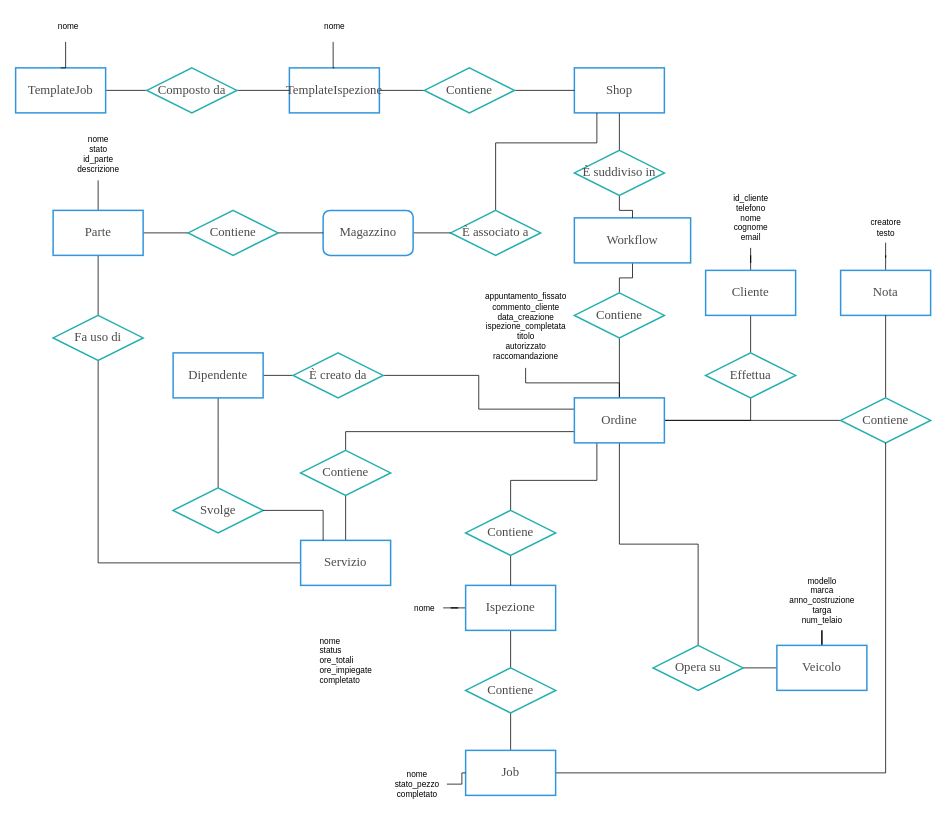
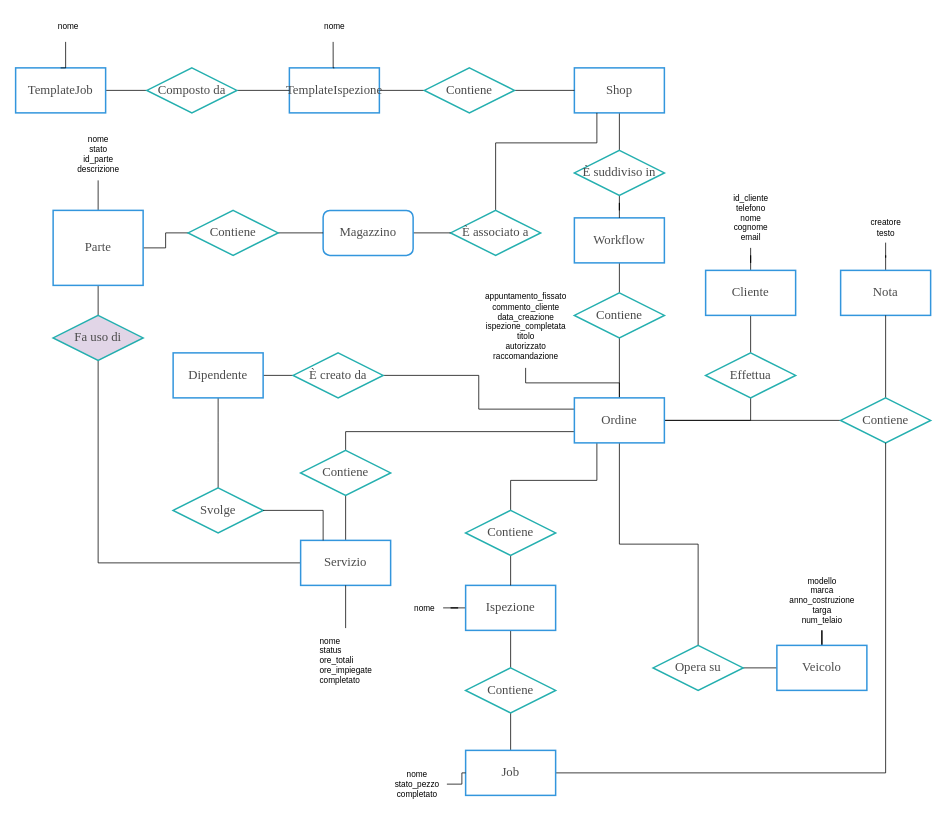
(98, 233) -> (98, 248)
(632, 240) -> (619, 240)
(98, 338) -> (98, 338)
none -> (345, 607)
